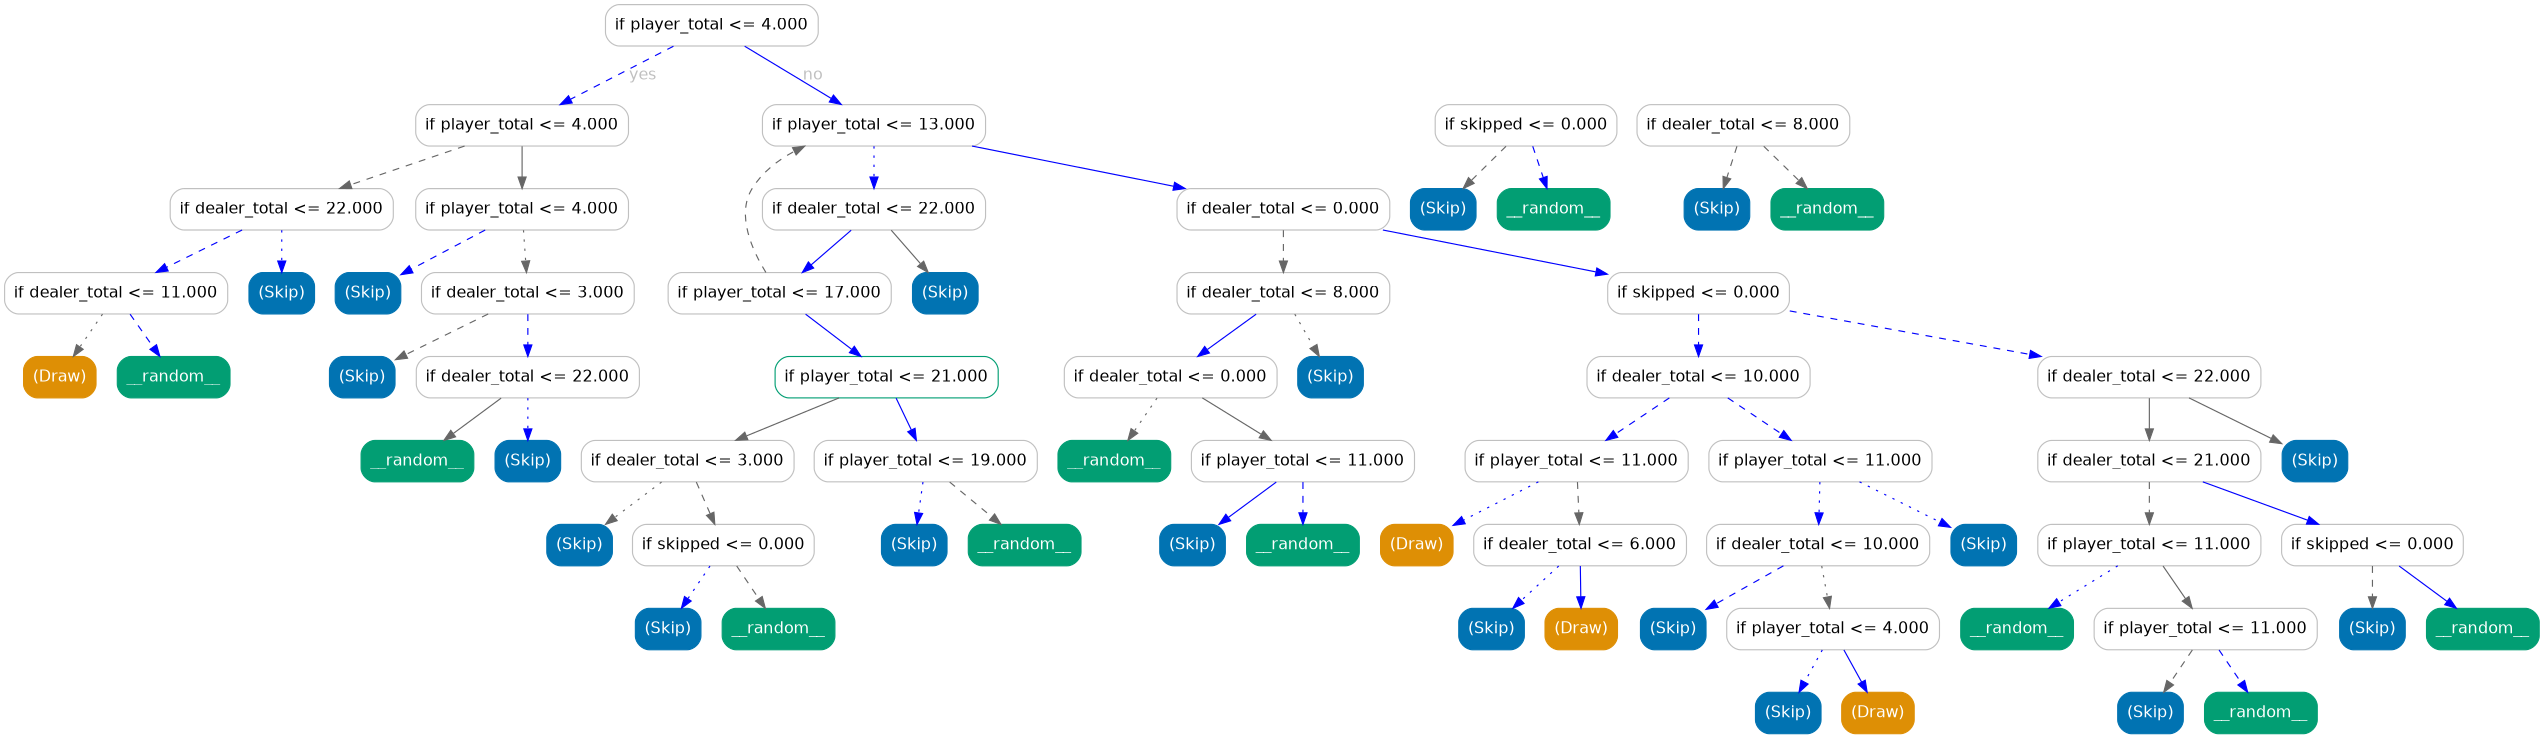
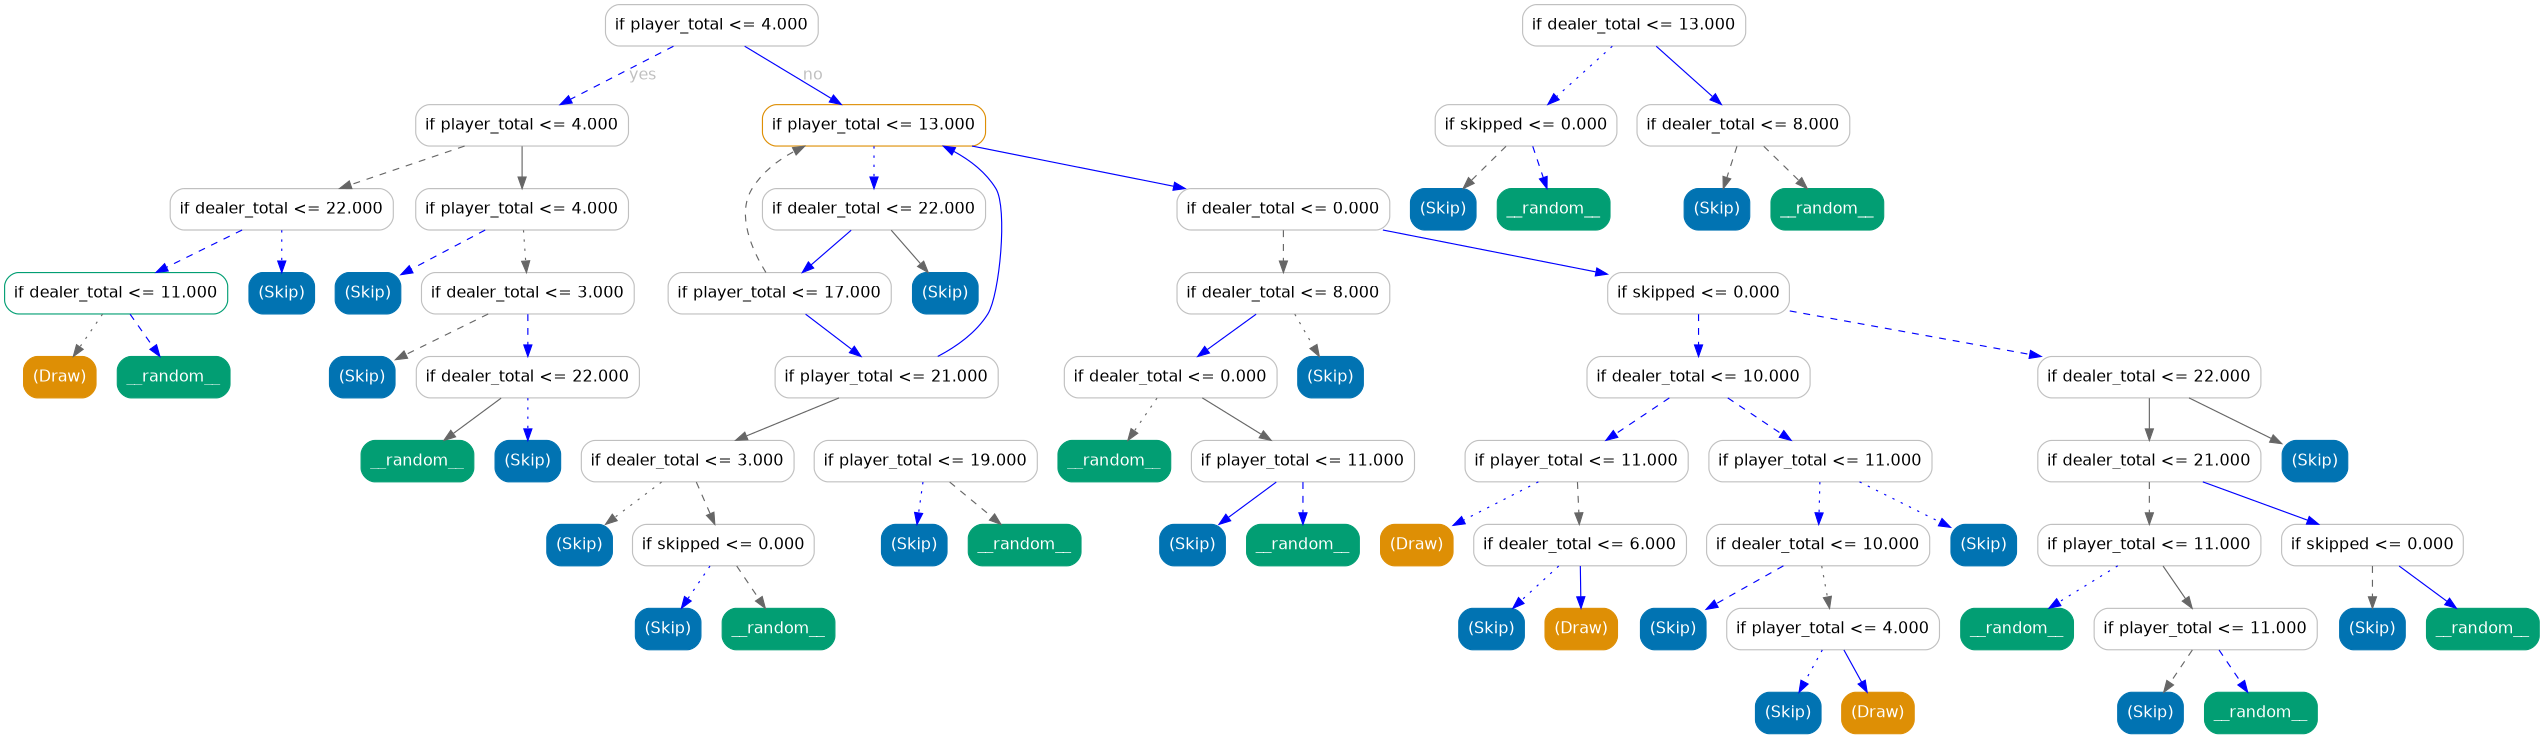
none -> (1634, 25)
(874, 125) -> (874, 125)
(116, 293) -> (116, 293)
(887, 377) -> (887, 377)
(904, 414) -> (1000, 257)
